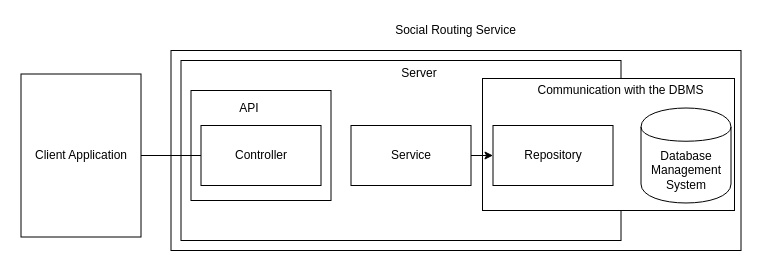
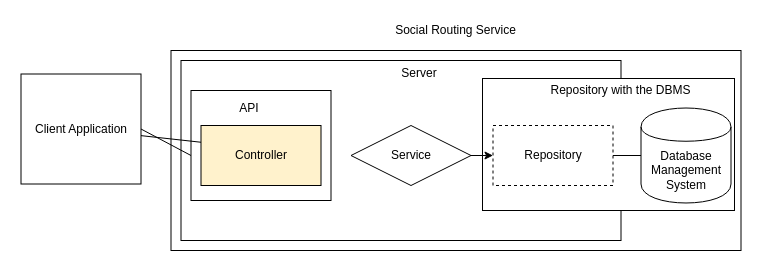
(621, 91) -> (621, 91)
(81, 156) -> (81, 129)
(261, 156) -> (261, 156)
(411, 156) -> (411, 156)
(553, 156) -> (553, 156)
none -> (627, 156)
